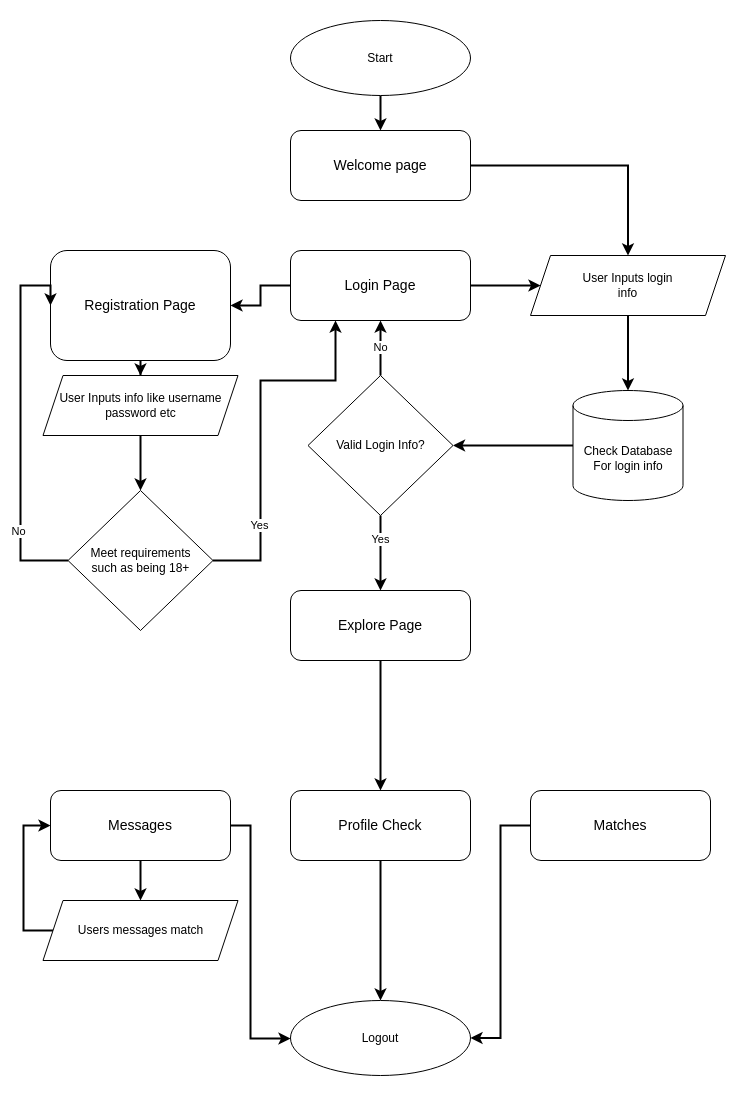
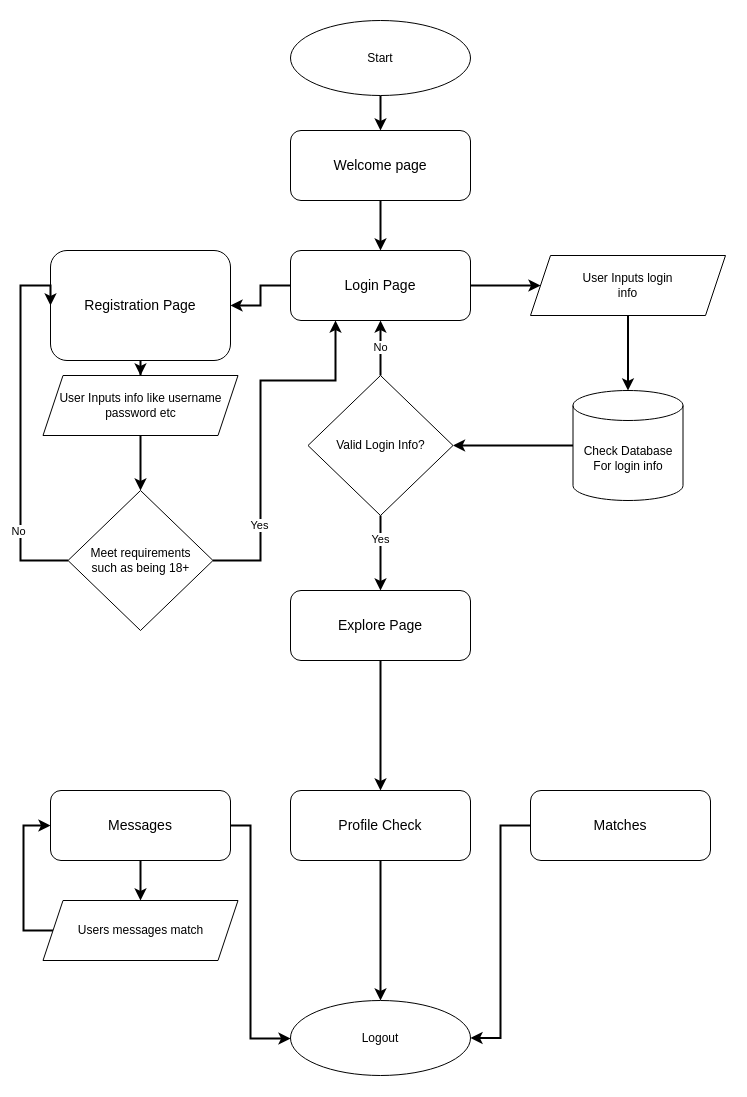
(590, 166) -> (381, 221)
